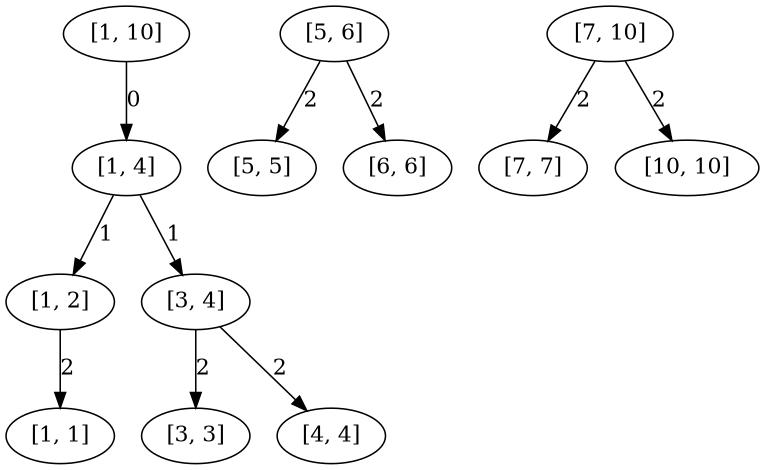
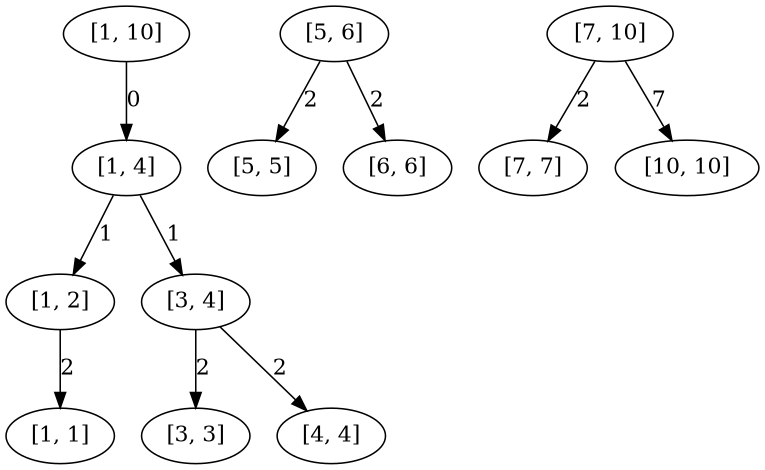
(659, 101) -> (659, 101)
